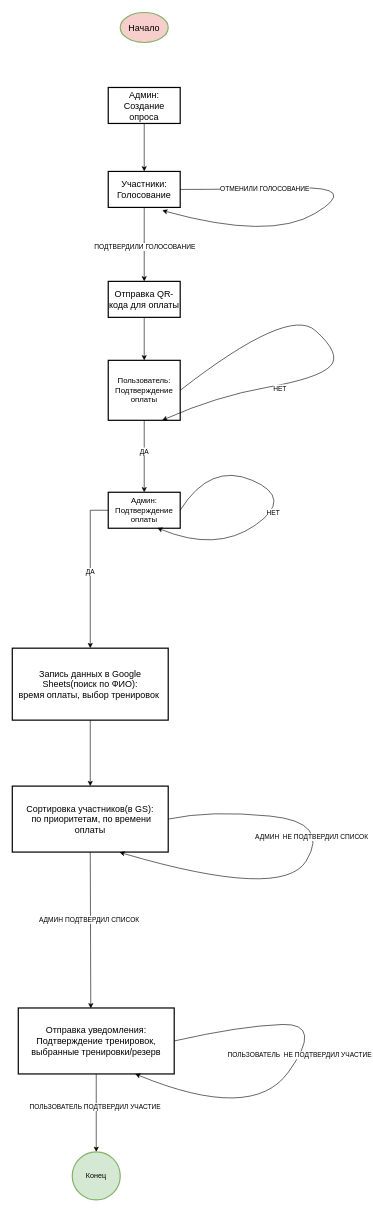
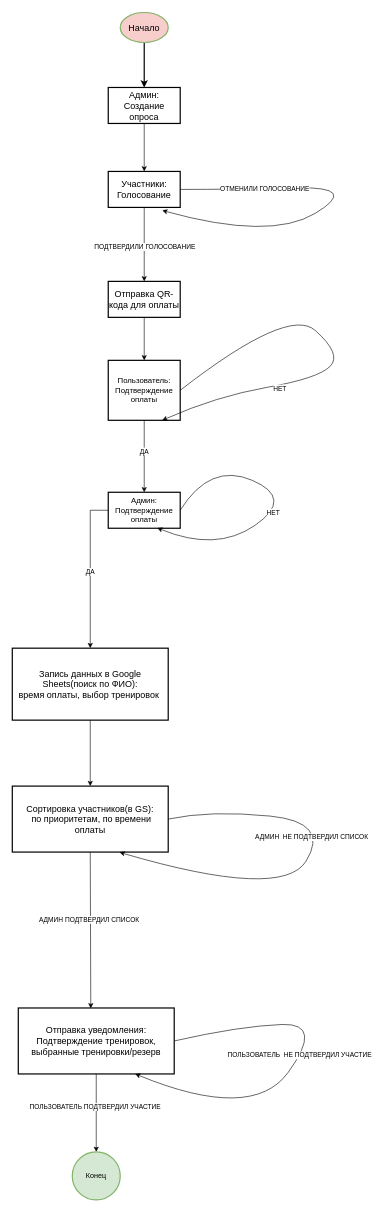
none -> (144, 62)
